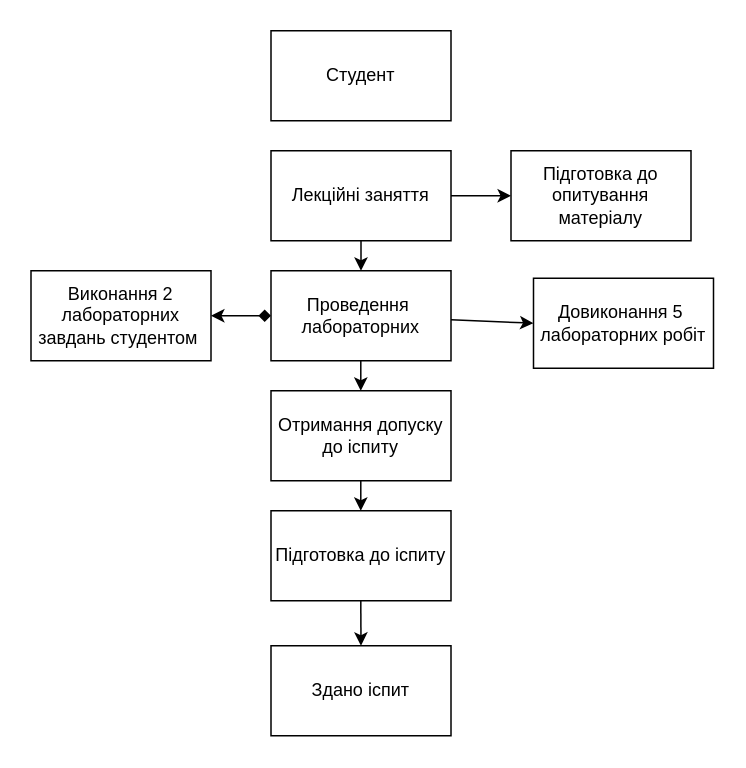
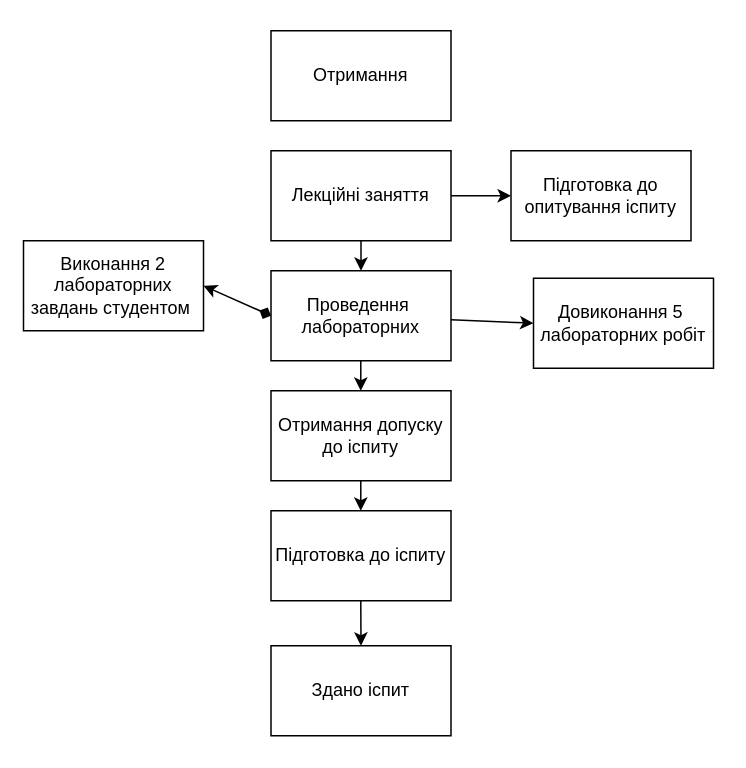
(361, 76) -> (361, 76)
(601, 196) -> (601, 196)
(121, 316) -> (113, 286)
